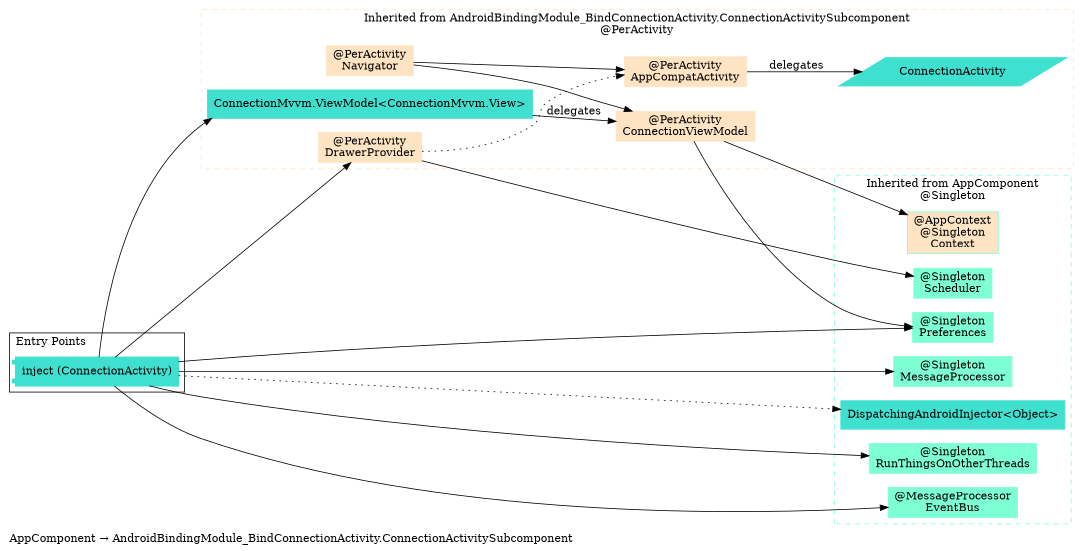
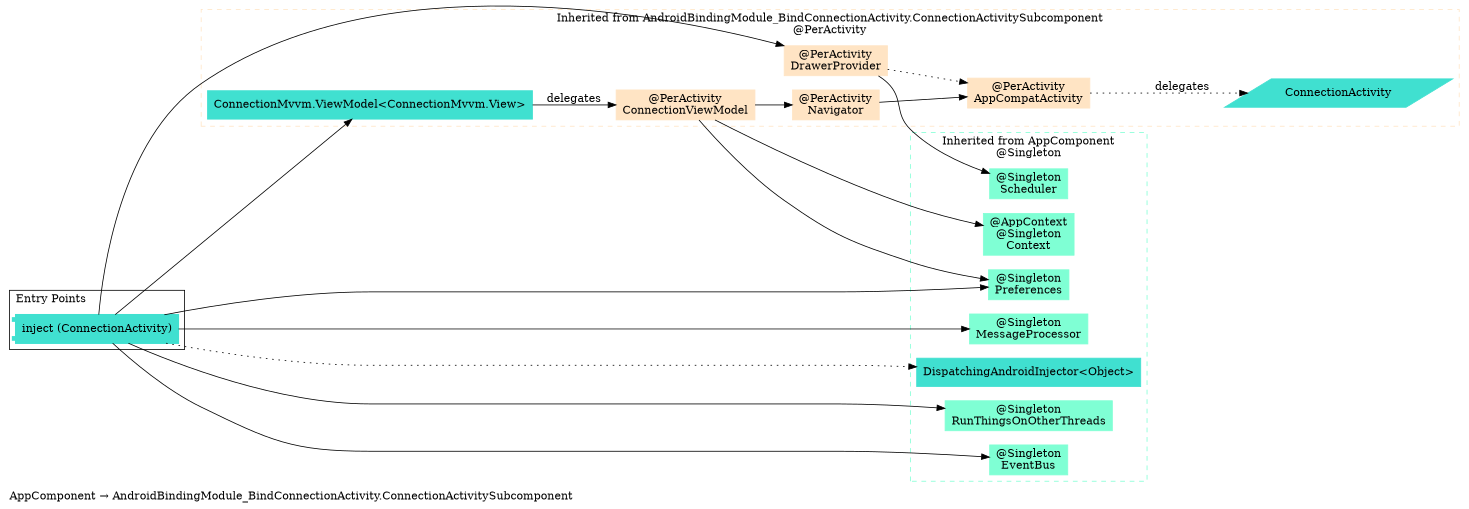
(800, 72) -> (1165, 93)
(520, 80) -> (770, 105)
(953, 233) -> (1029, 234)
(953, 503) -> (1029, 460)
